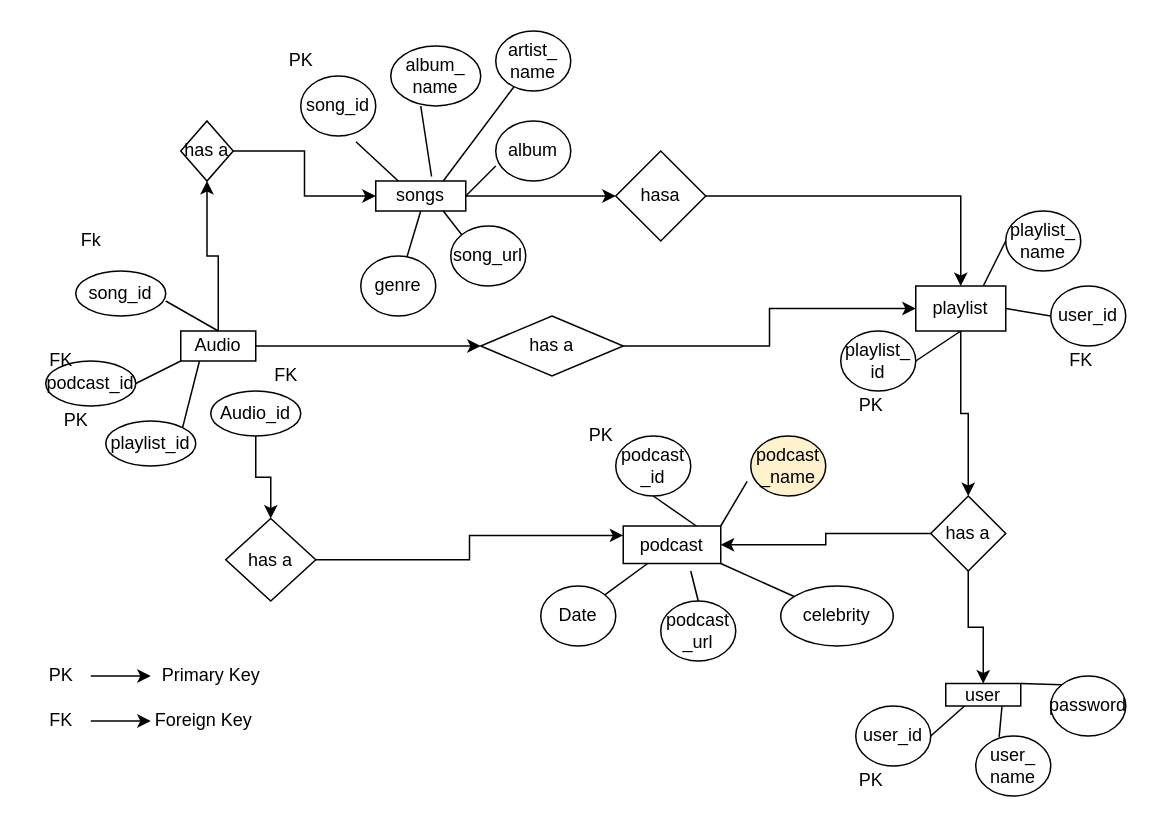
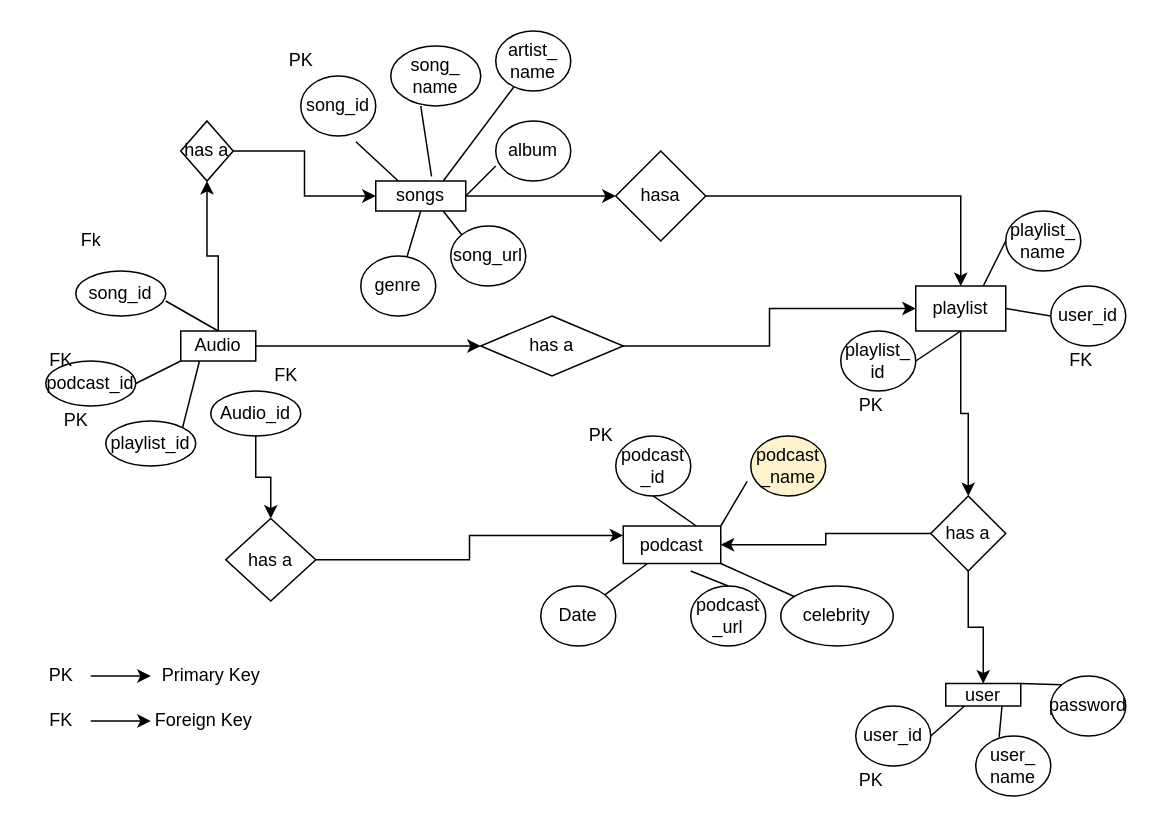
(436, 76) -> (436, 76)
(698, 631) -> (728, 616)
